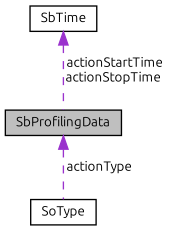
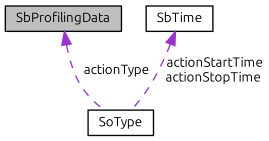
(63, 78) -> (154, 79)
